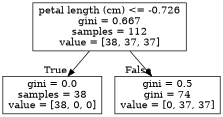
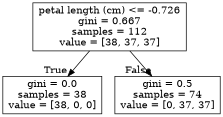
(168, 95) -> (168, 95)
